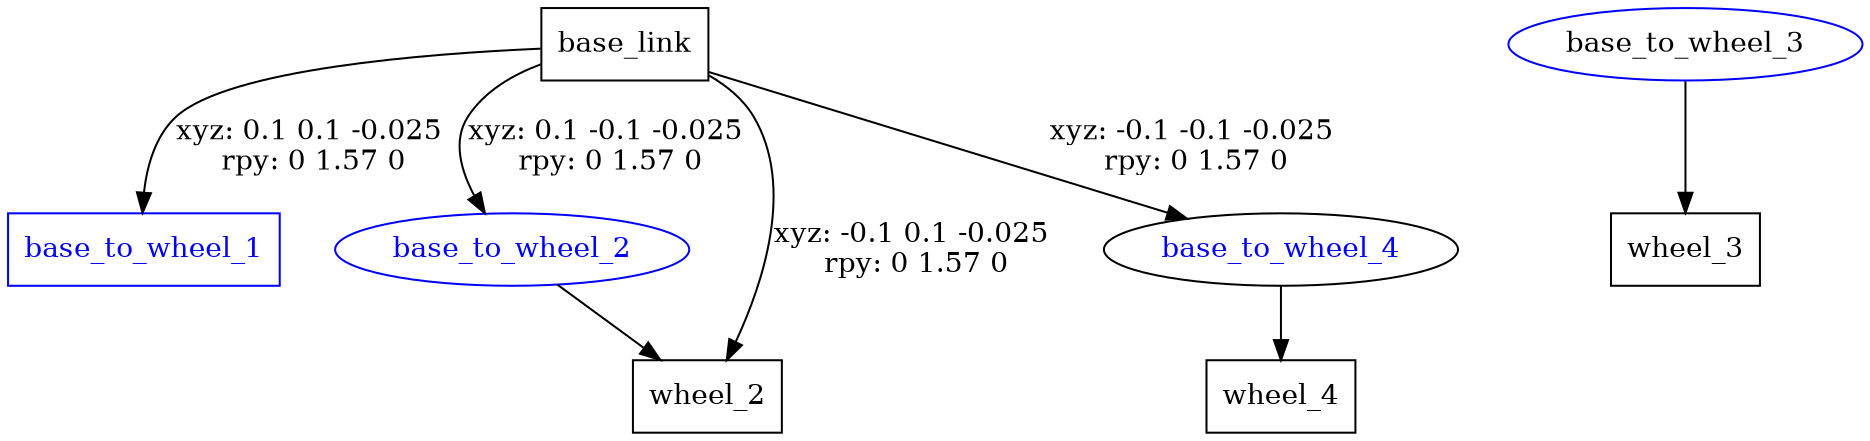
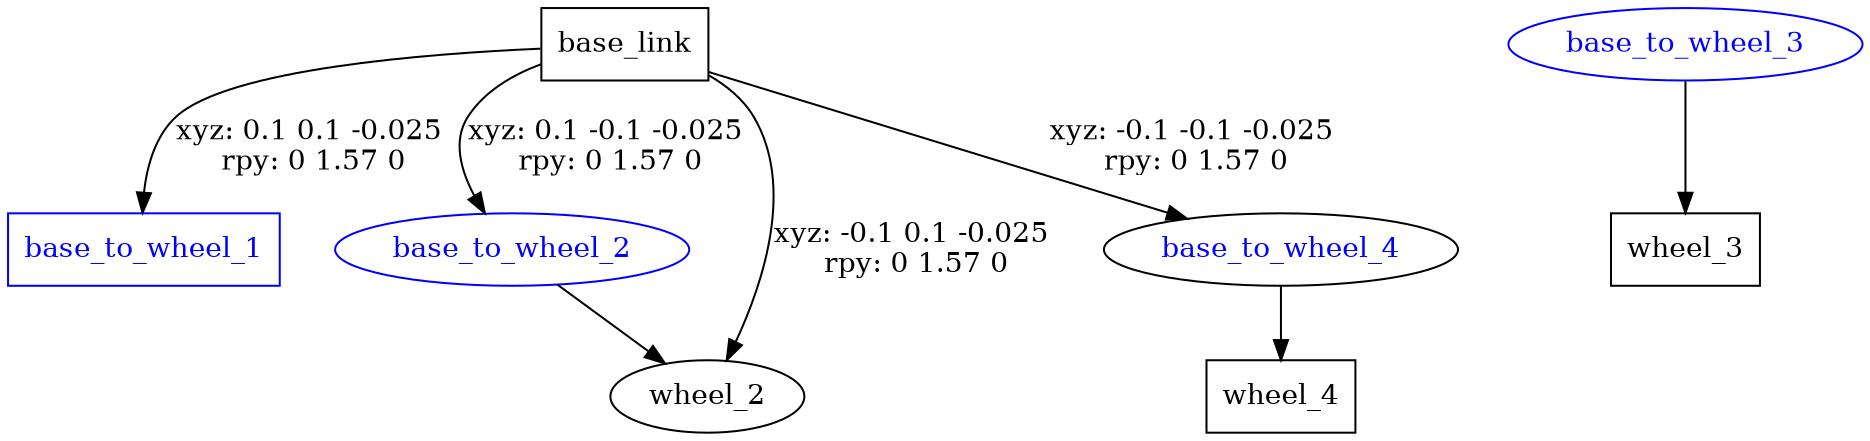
(1685, 44) -> (1685, 44)
(707, 396) -> (707, 396)
